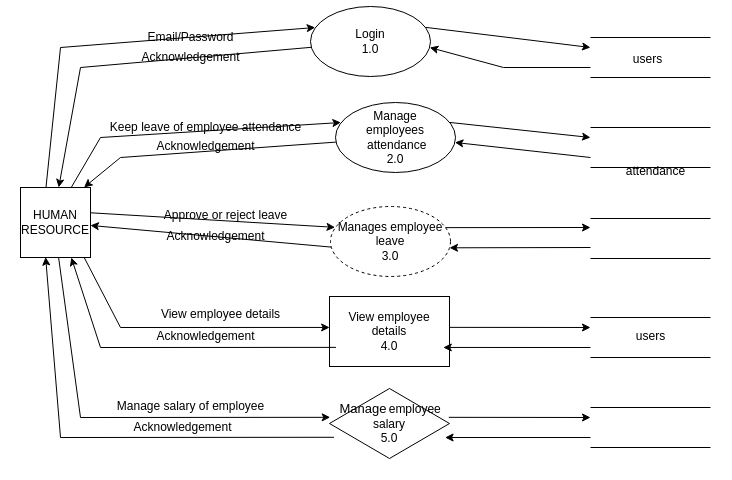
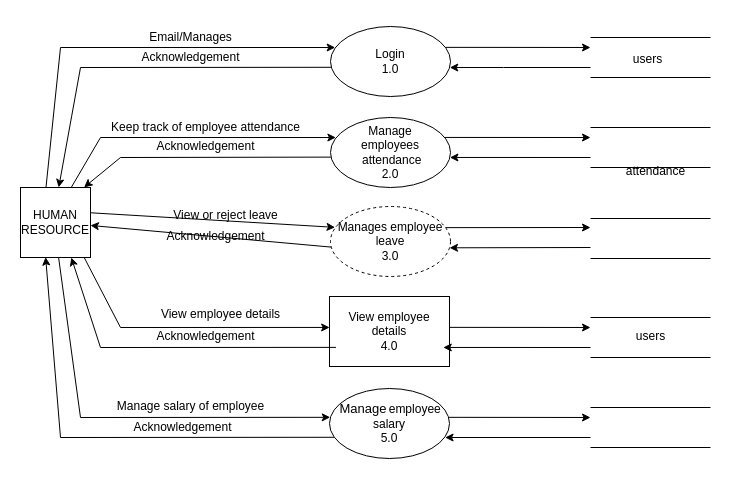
(191, 36) -> (191, 36)
(371, 42) -> (391, 62)
(206, 128) -> (206, 128)
(396, 138) -> (391, 153)
(226, 216) -> (226, 216)
(390, 424) -> (390, 424)
